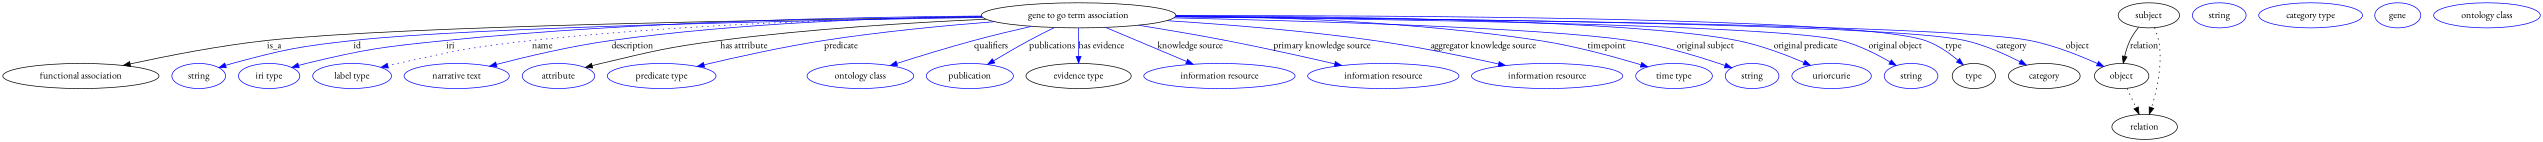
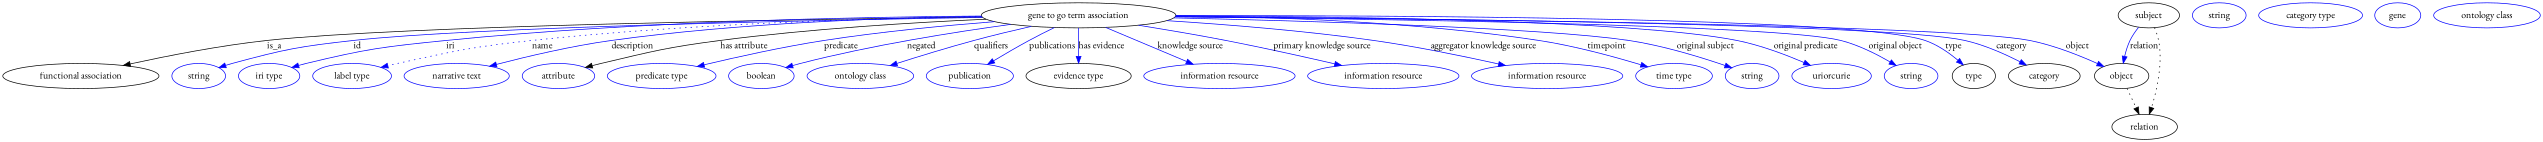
(2130, 41) -> (2130, 41)
none -> (761, 76)
